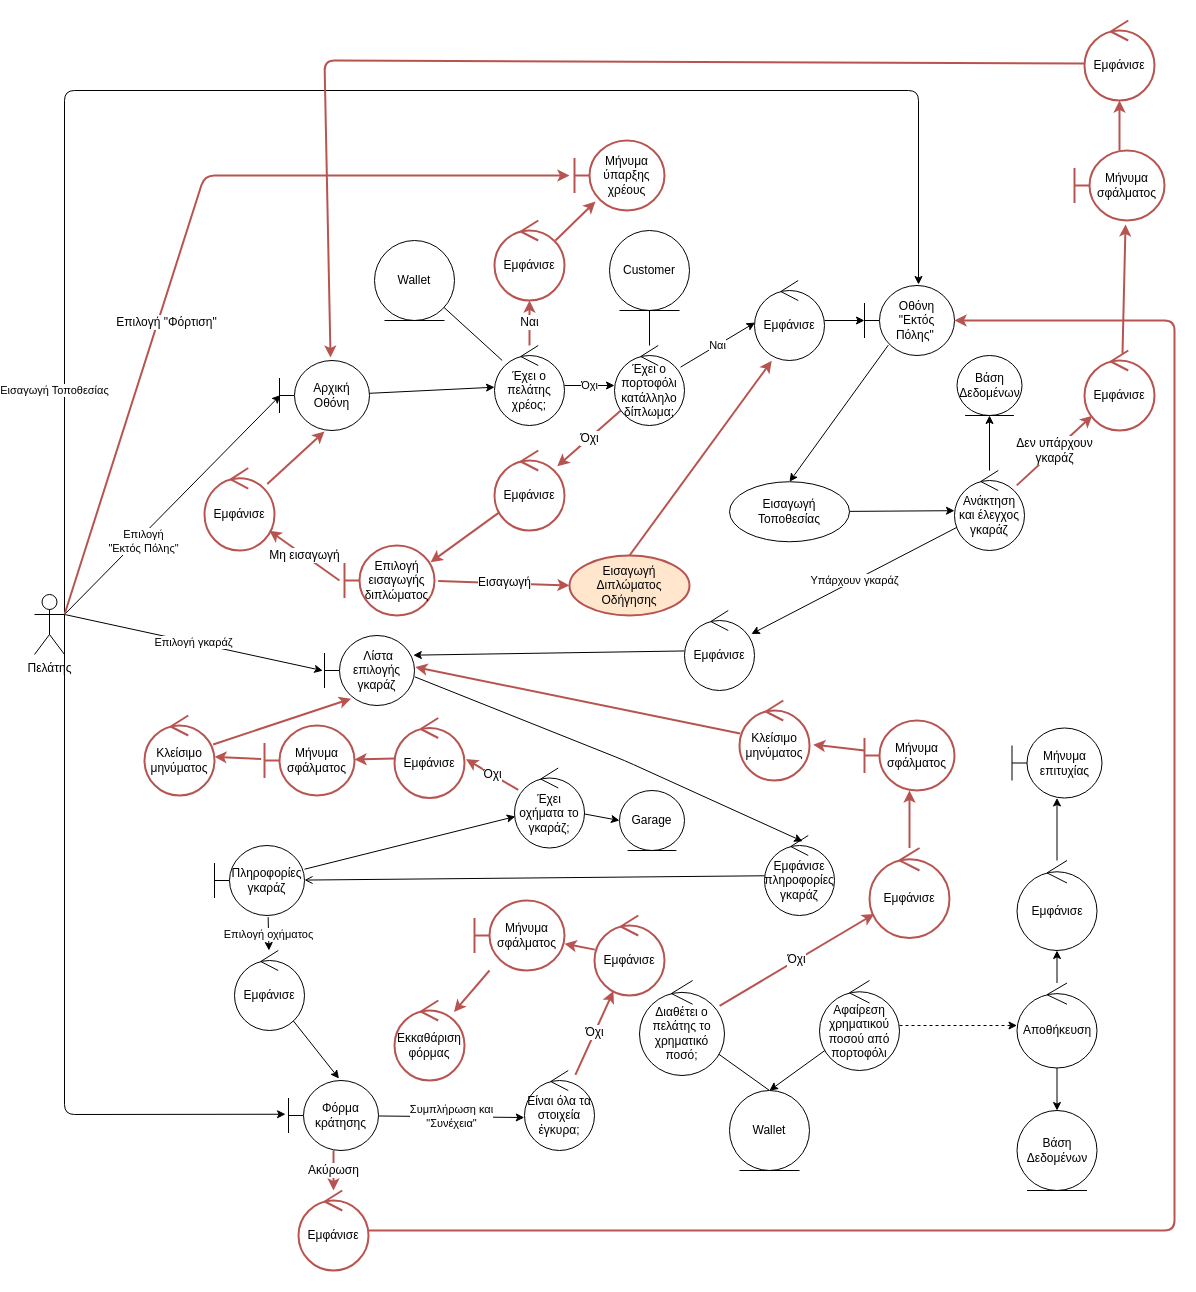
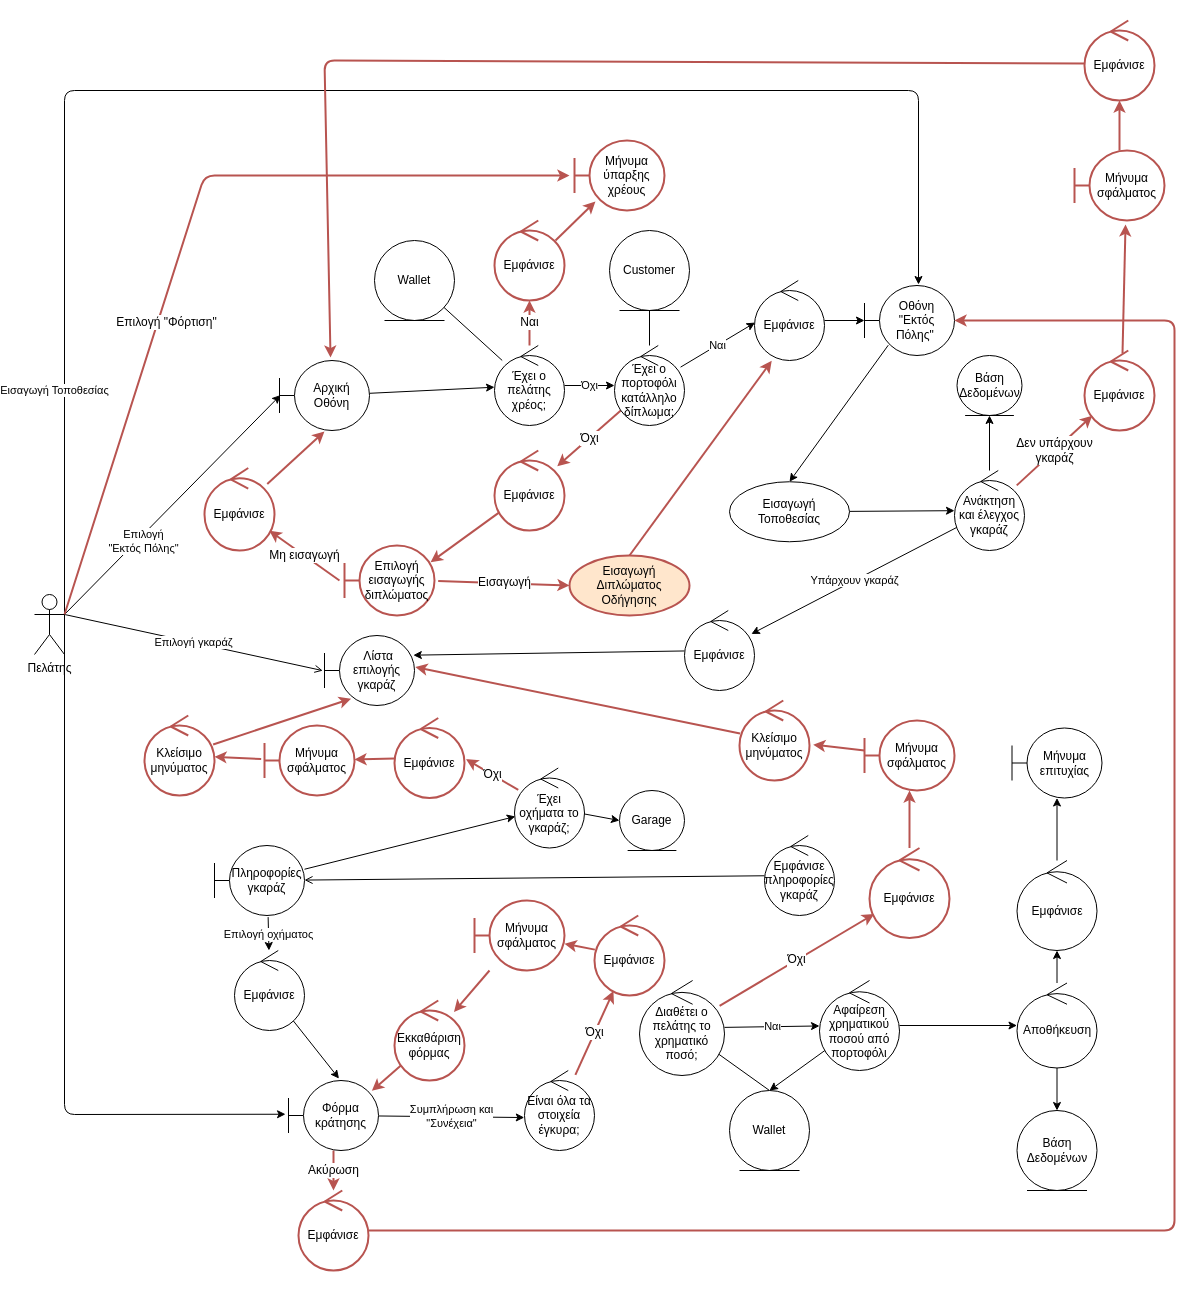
(315, 669) -> (316, 669)
(608, 754) -> none
(954, 1026) -> (954, 1026)
none -> (769, 1027)
none -> (390, 1075)
